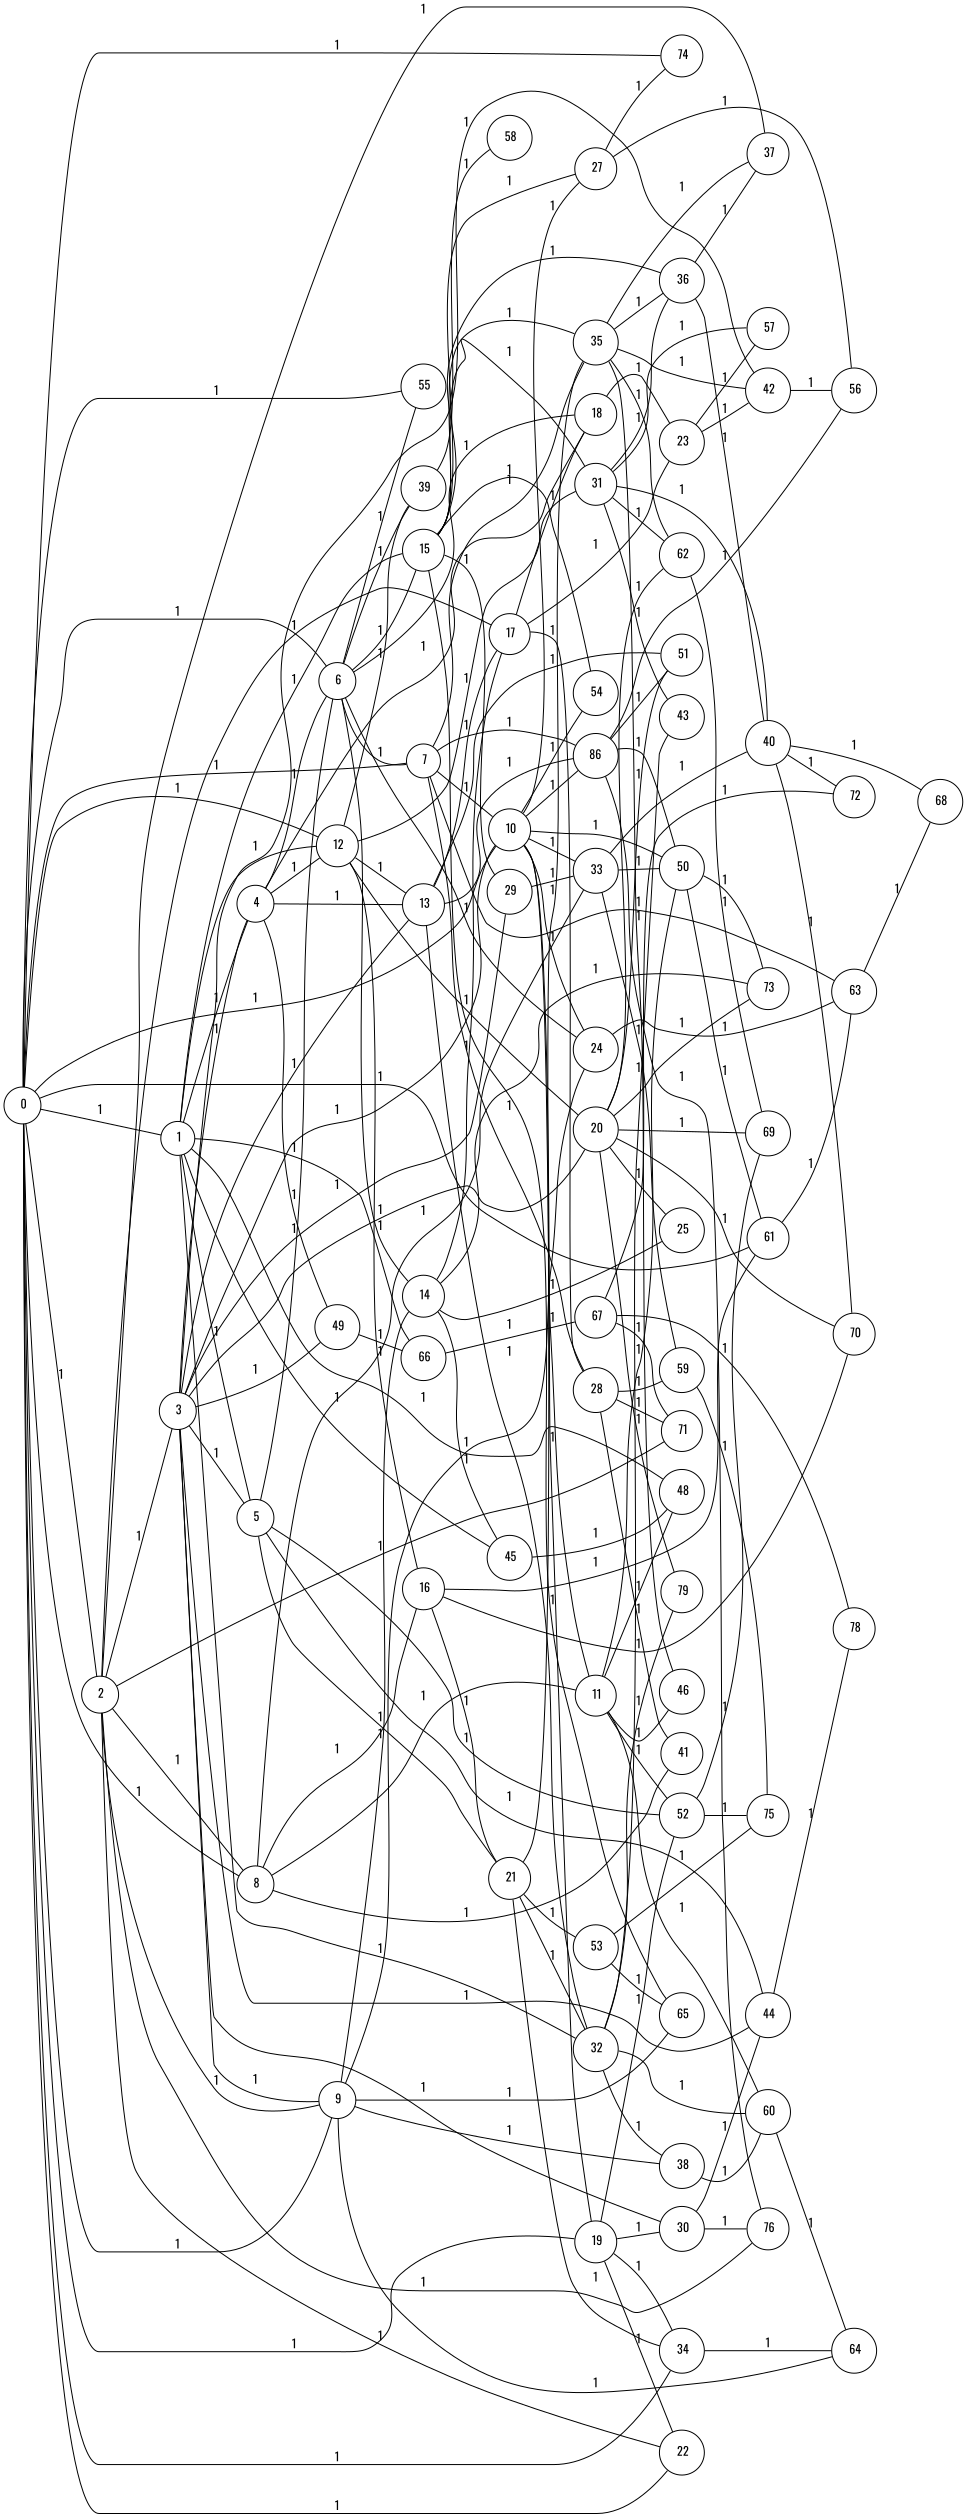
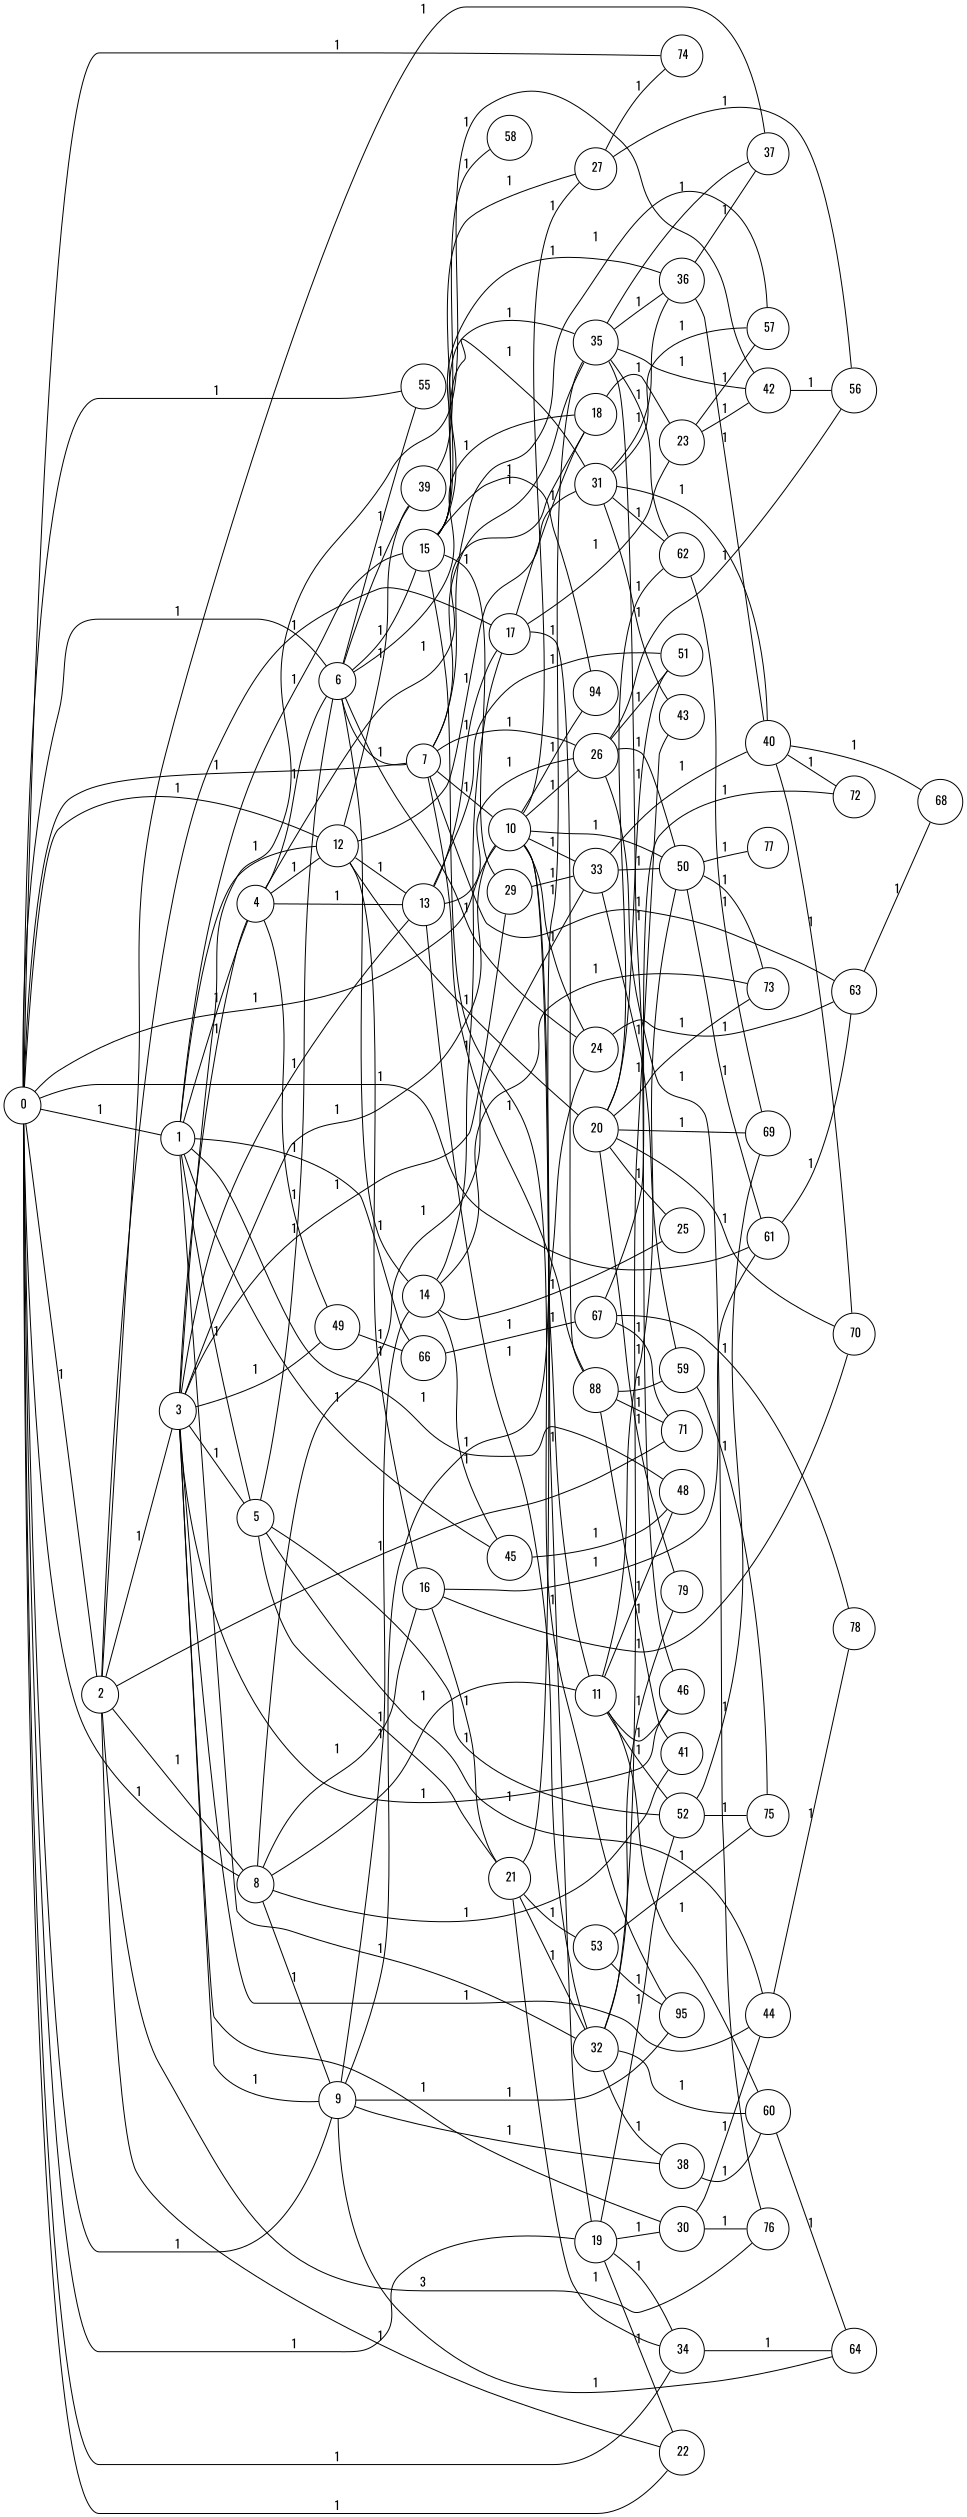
none -> (553, 384)
(596, 693) -> (596, 693)
(596, 756) -> (596, 756)
none -> (768, 848)
(360, 1229) -> (308, 1769)
(596, 1390) -> (596, 1390)
(149, 1962) -> (296, 1992)
(682, 2015) -> (682, 2015)
(423, 2283) -> (423, 2283)
